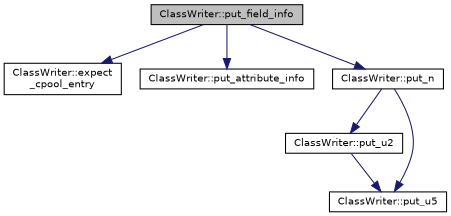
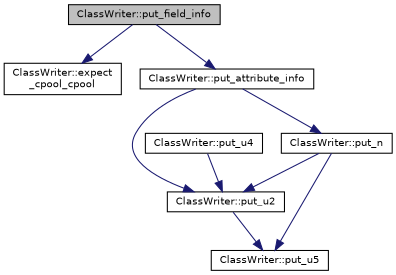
(302, 45) -> (277, 108)
(63, 79) -> (63, 79)
none -> (135, 137)
none -> (204, 143)
